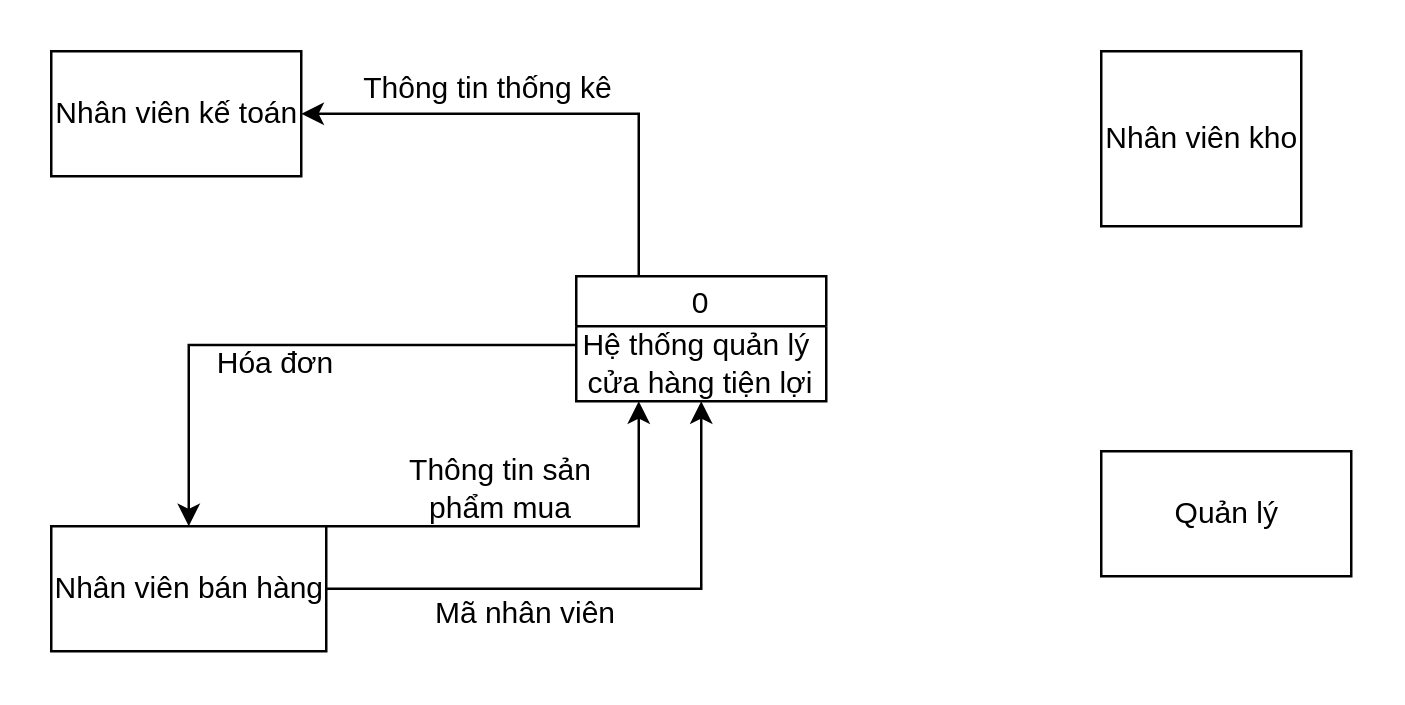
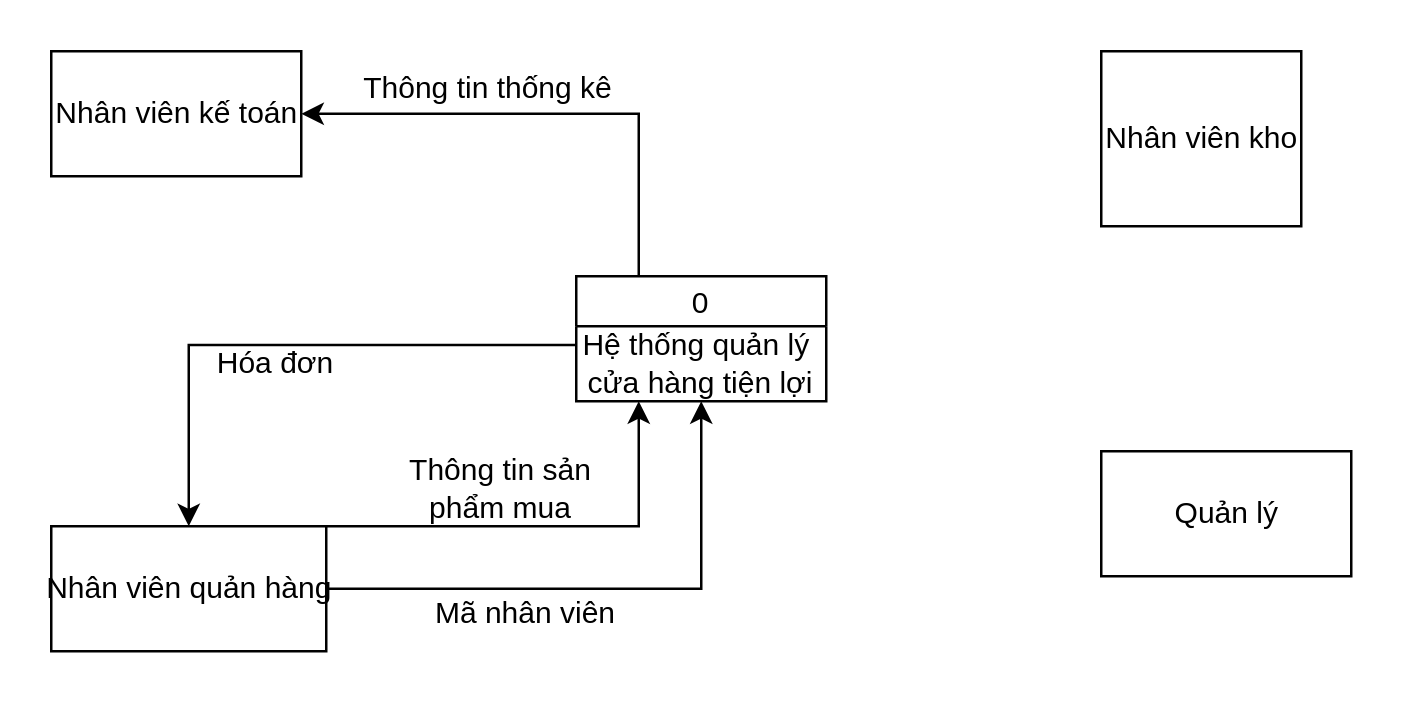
(190, 589) -> (190, 589)
